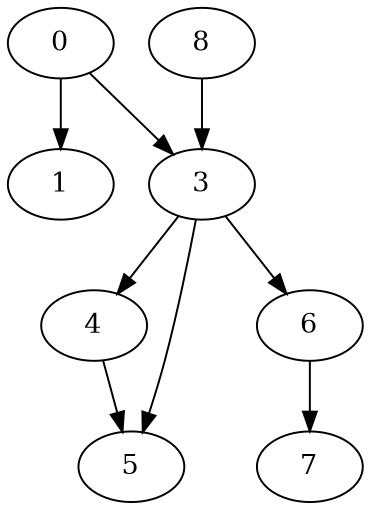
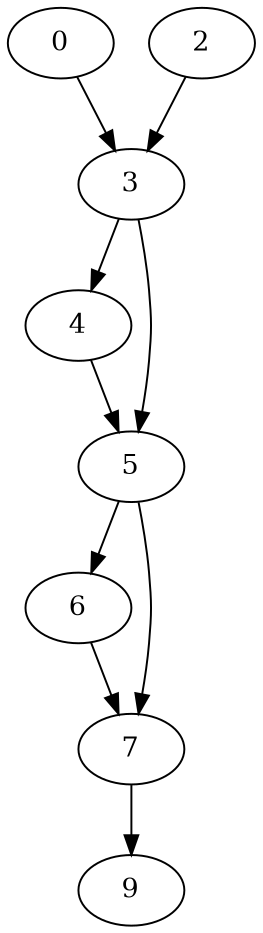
(202, 43) -> (202, 43)
(61, 184) -> none
(250, 247) -> (109, 528)
none -> (151, 598)
none -> (131, 890)
